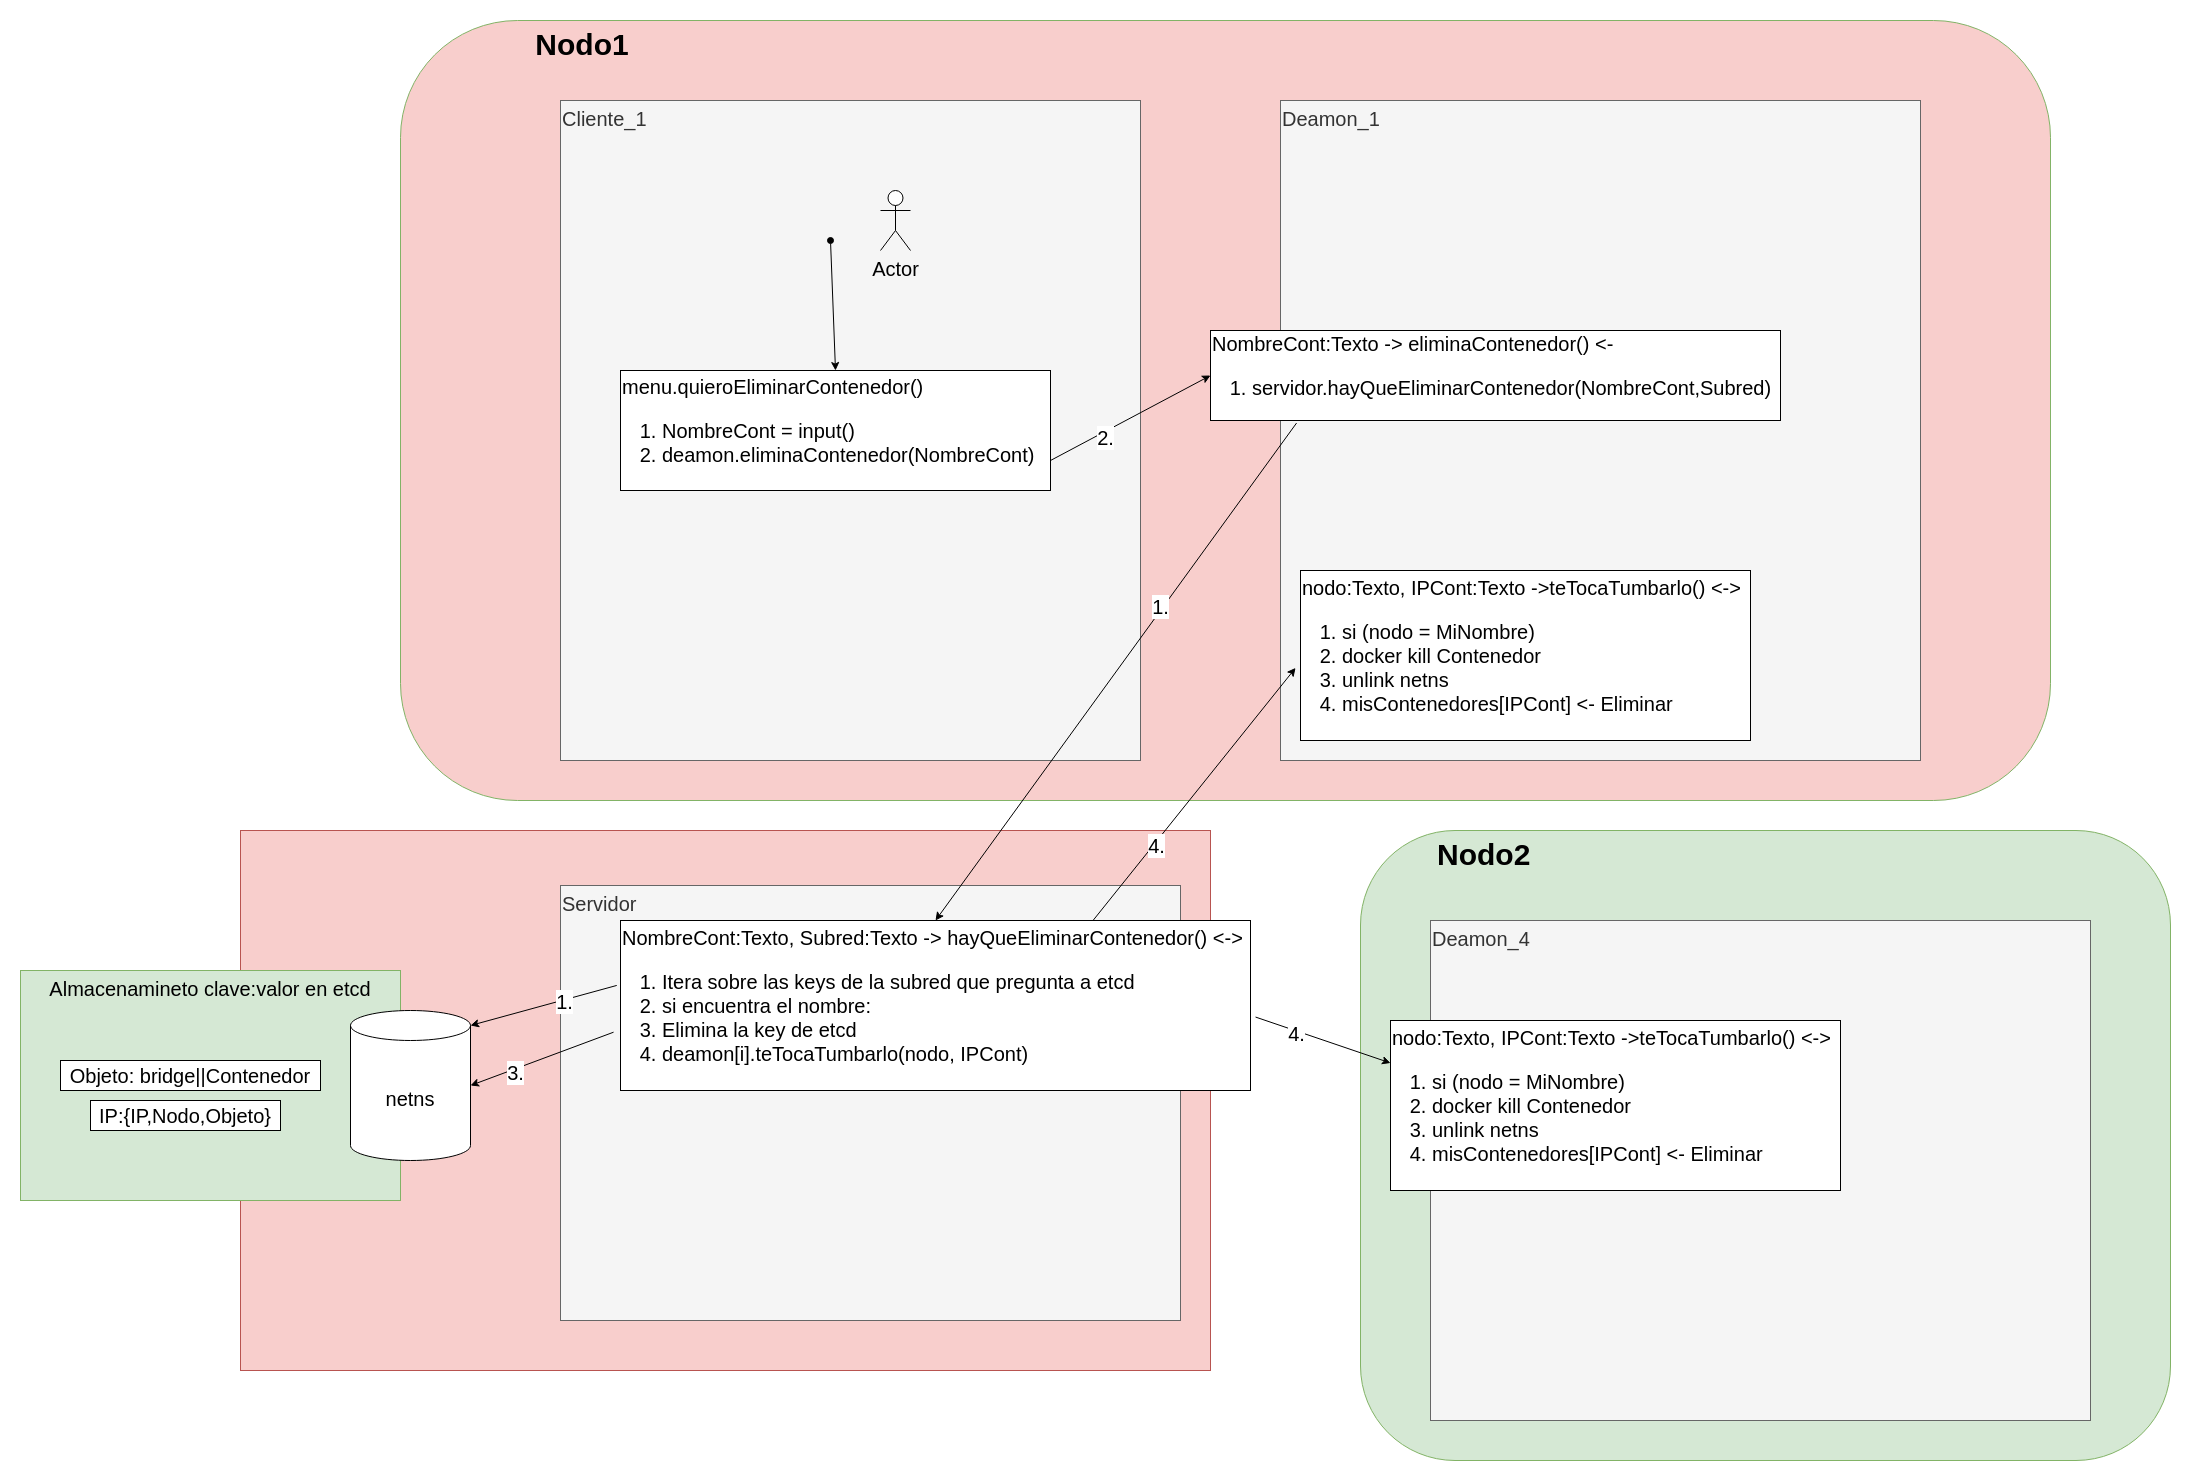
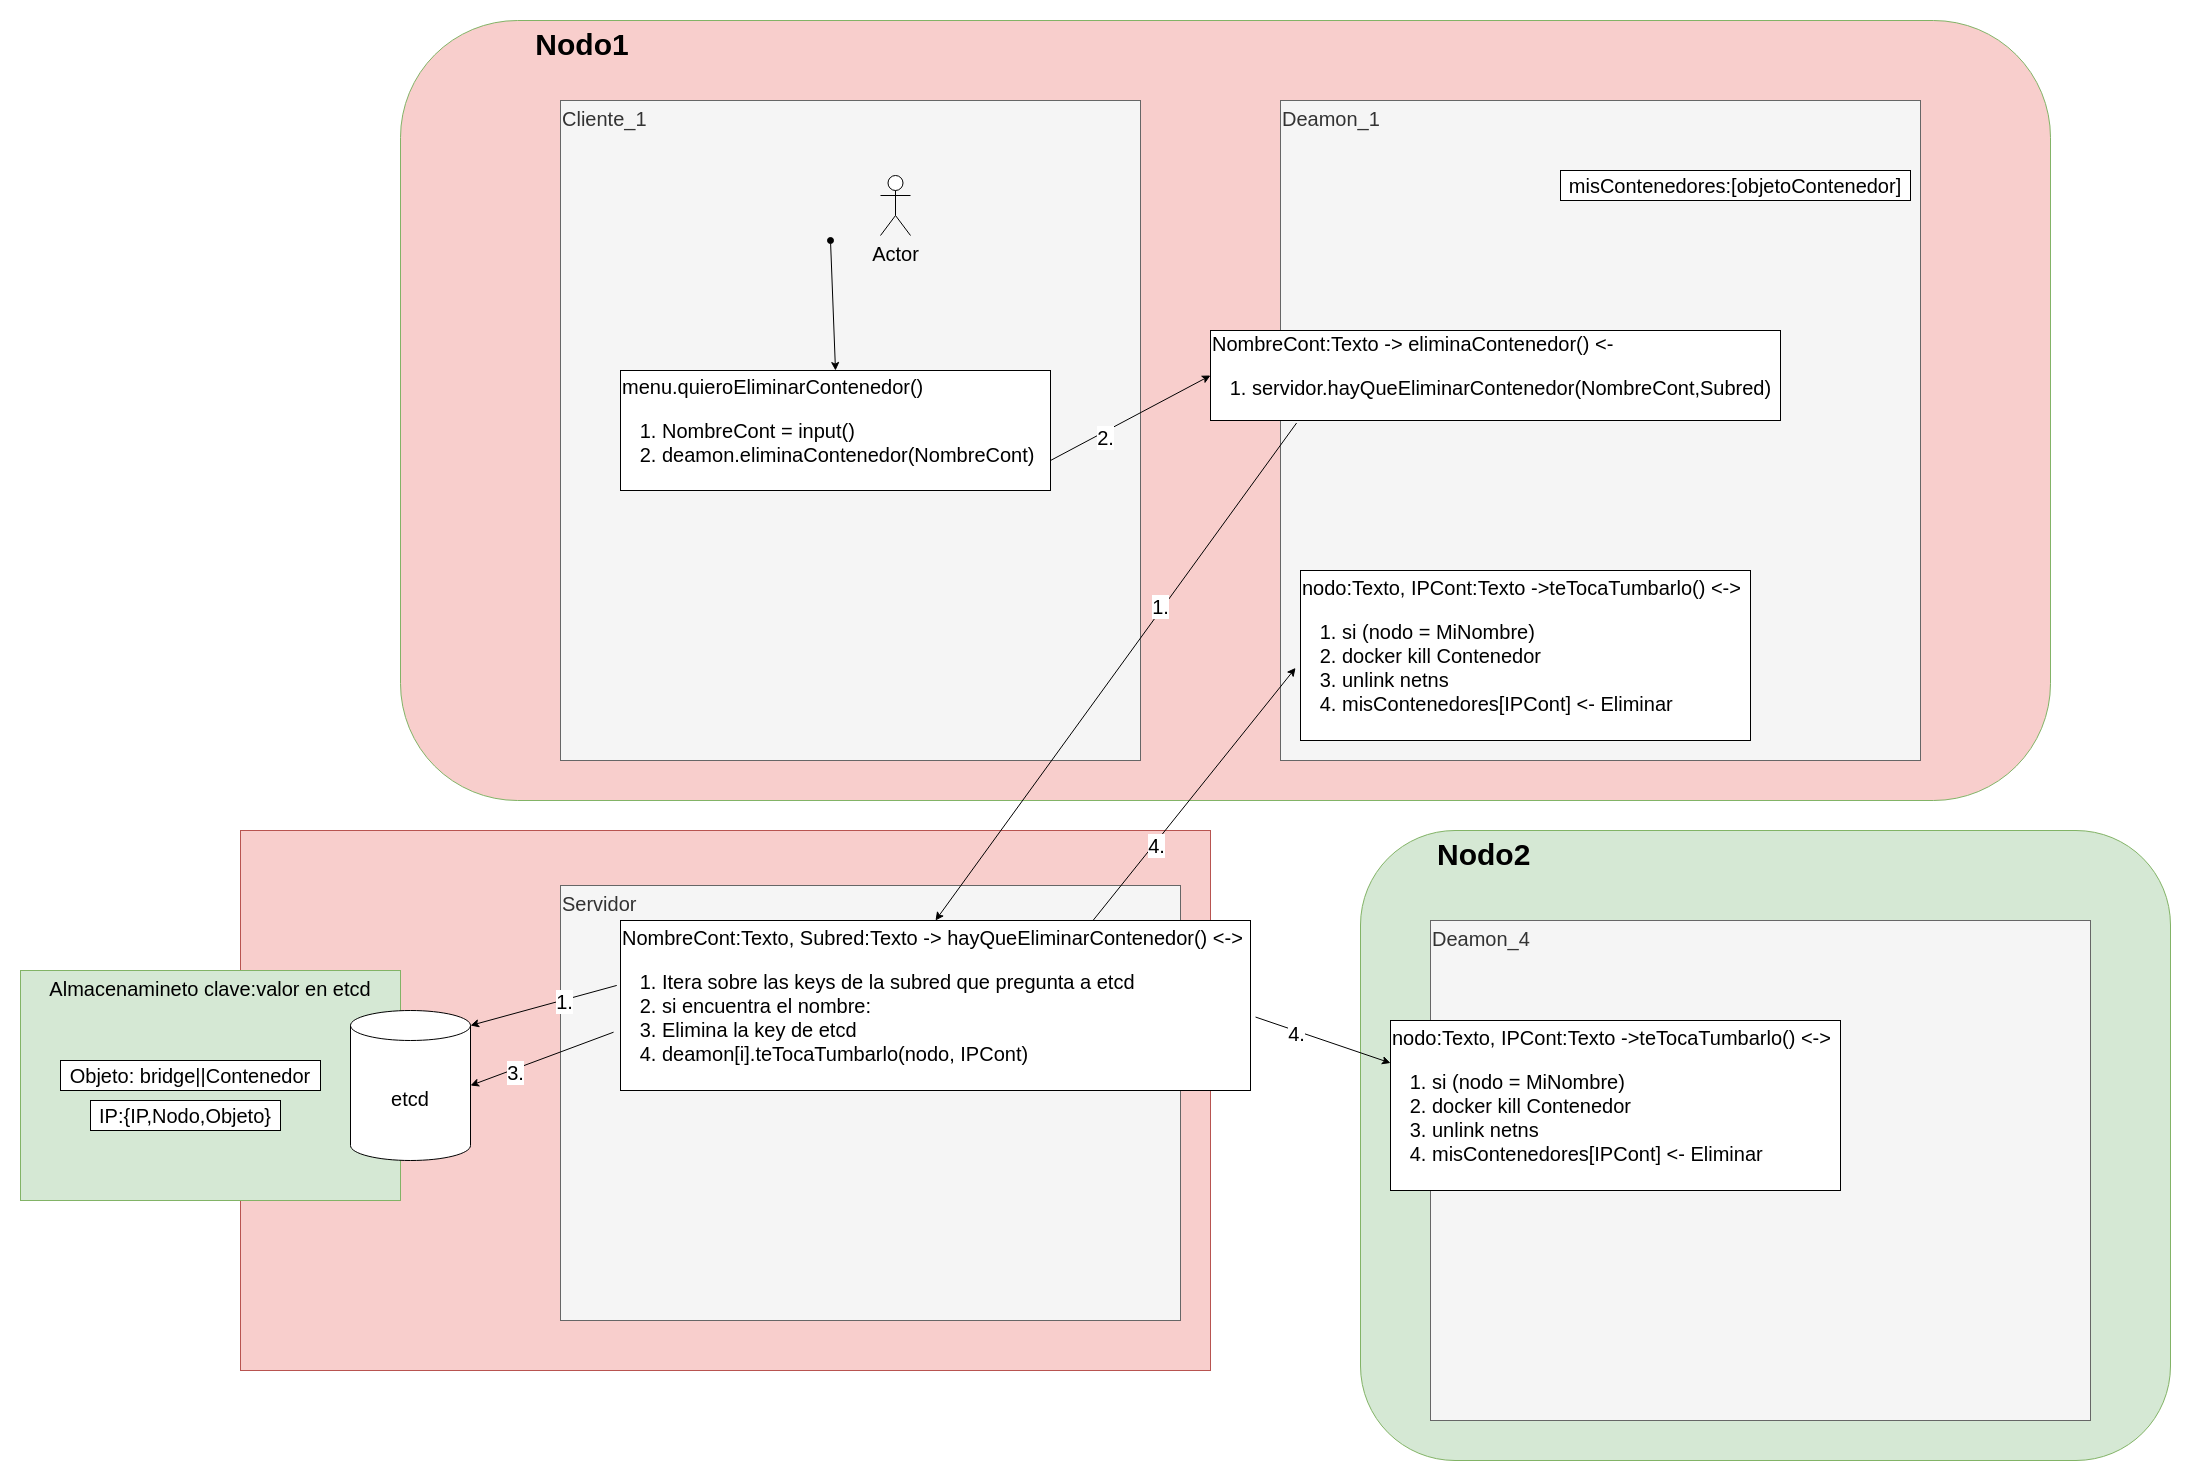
none -> (1736, 186)
(896, 221) -> (896, 206)
(411, 1099) -> (411, 1099)
